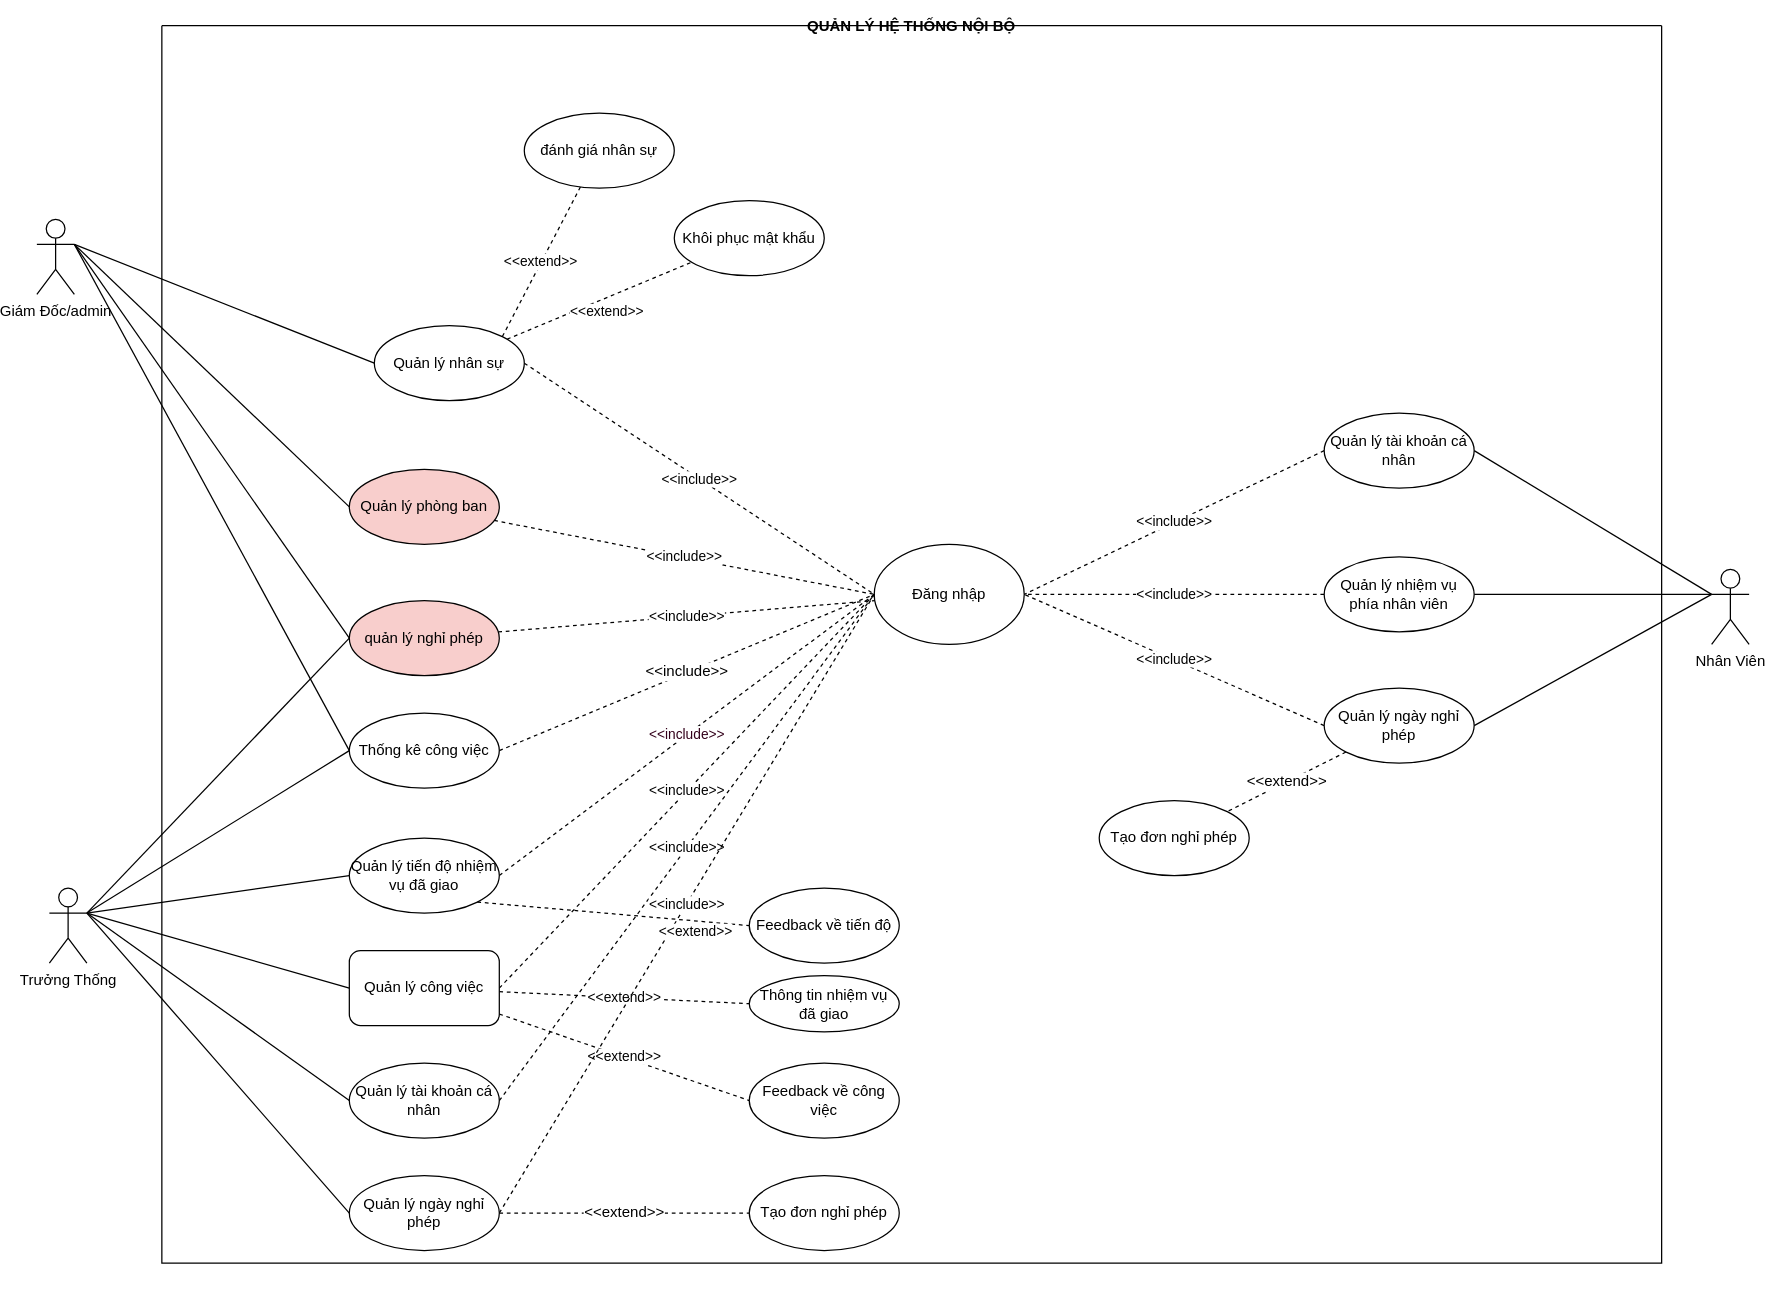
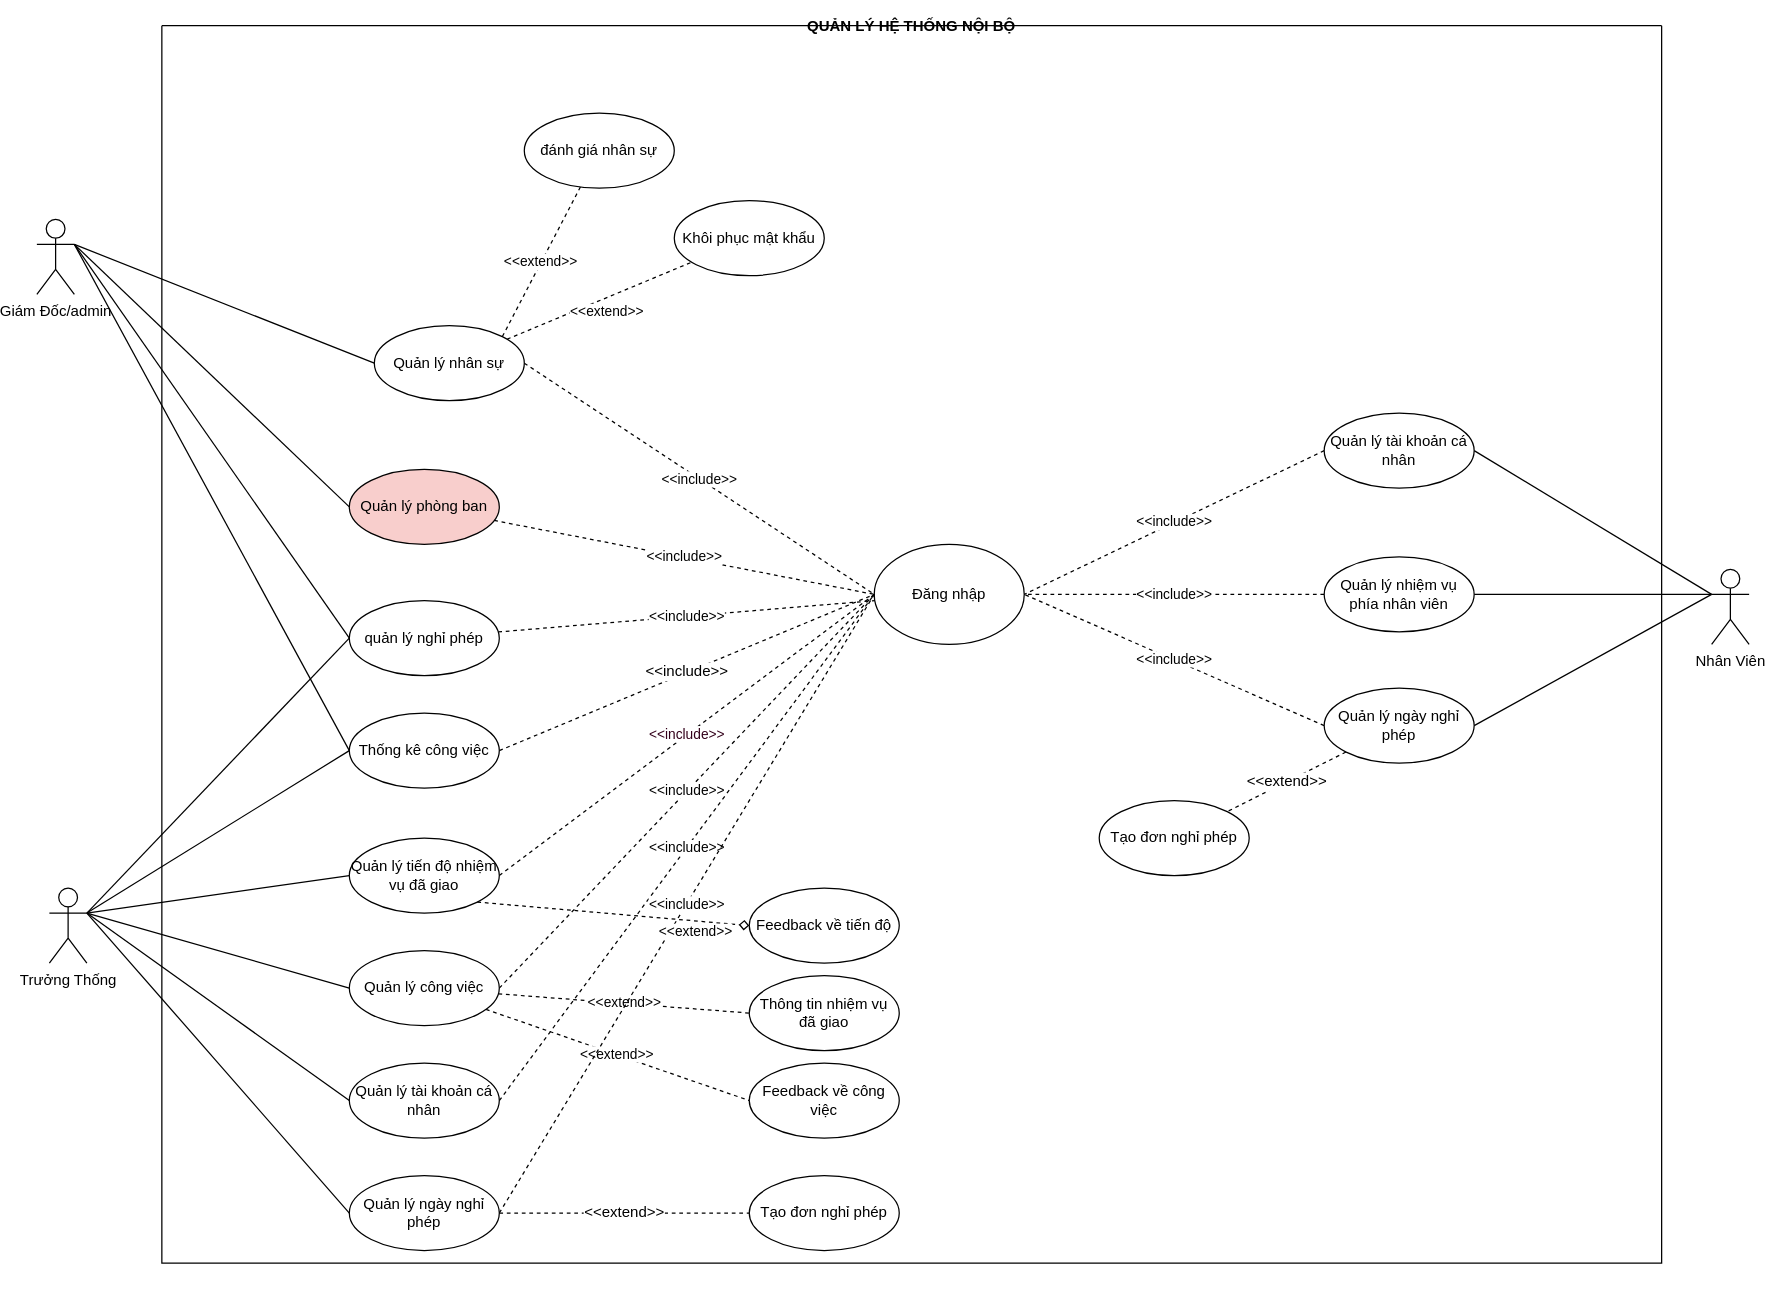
(424, 638) -> (424, 638)
(743, 925) -> (739, 925)
(424, 988) -> (424, 988)
(824, 1004) -> (824, 1013)
